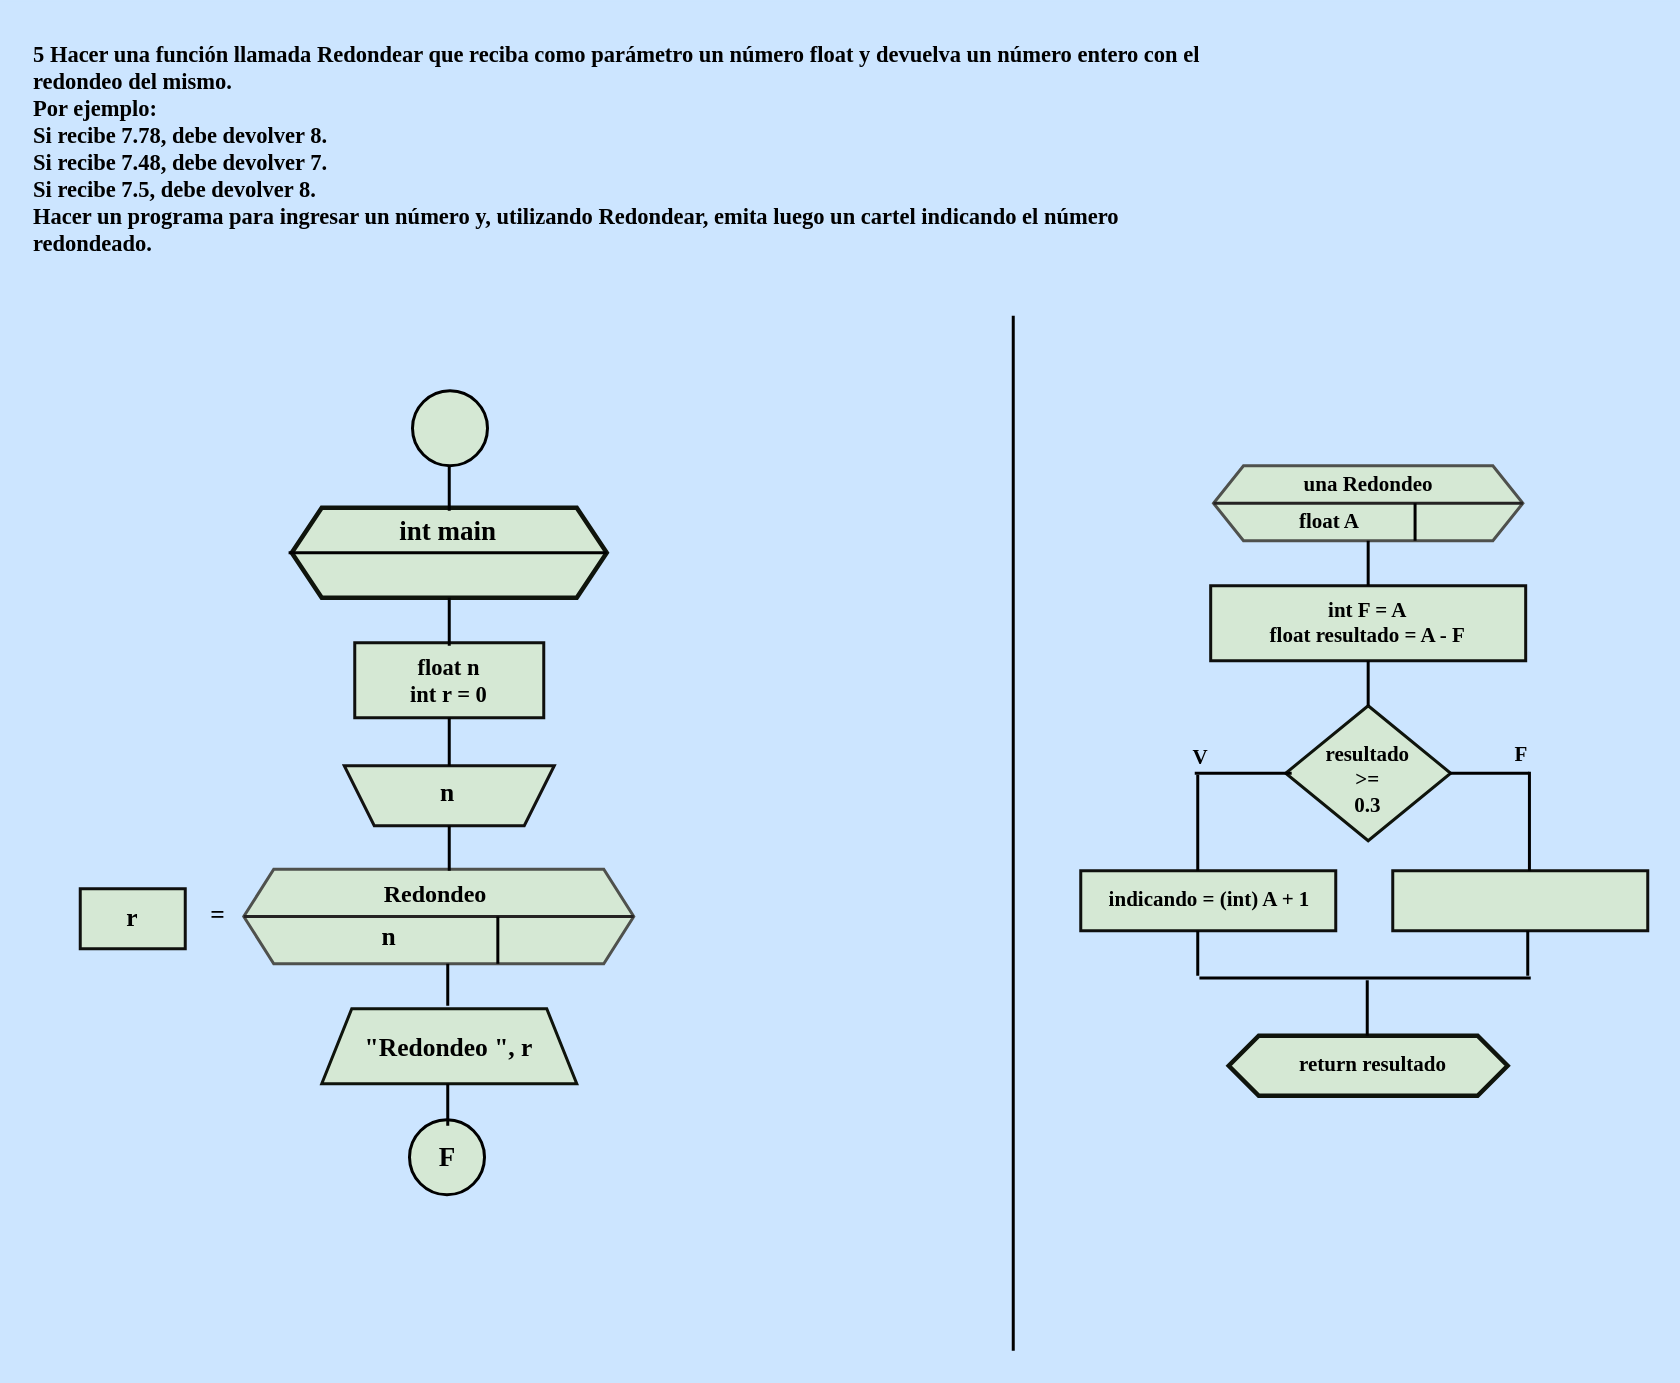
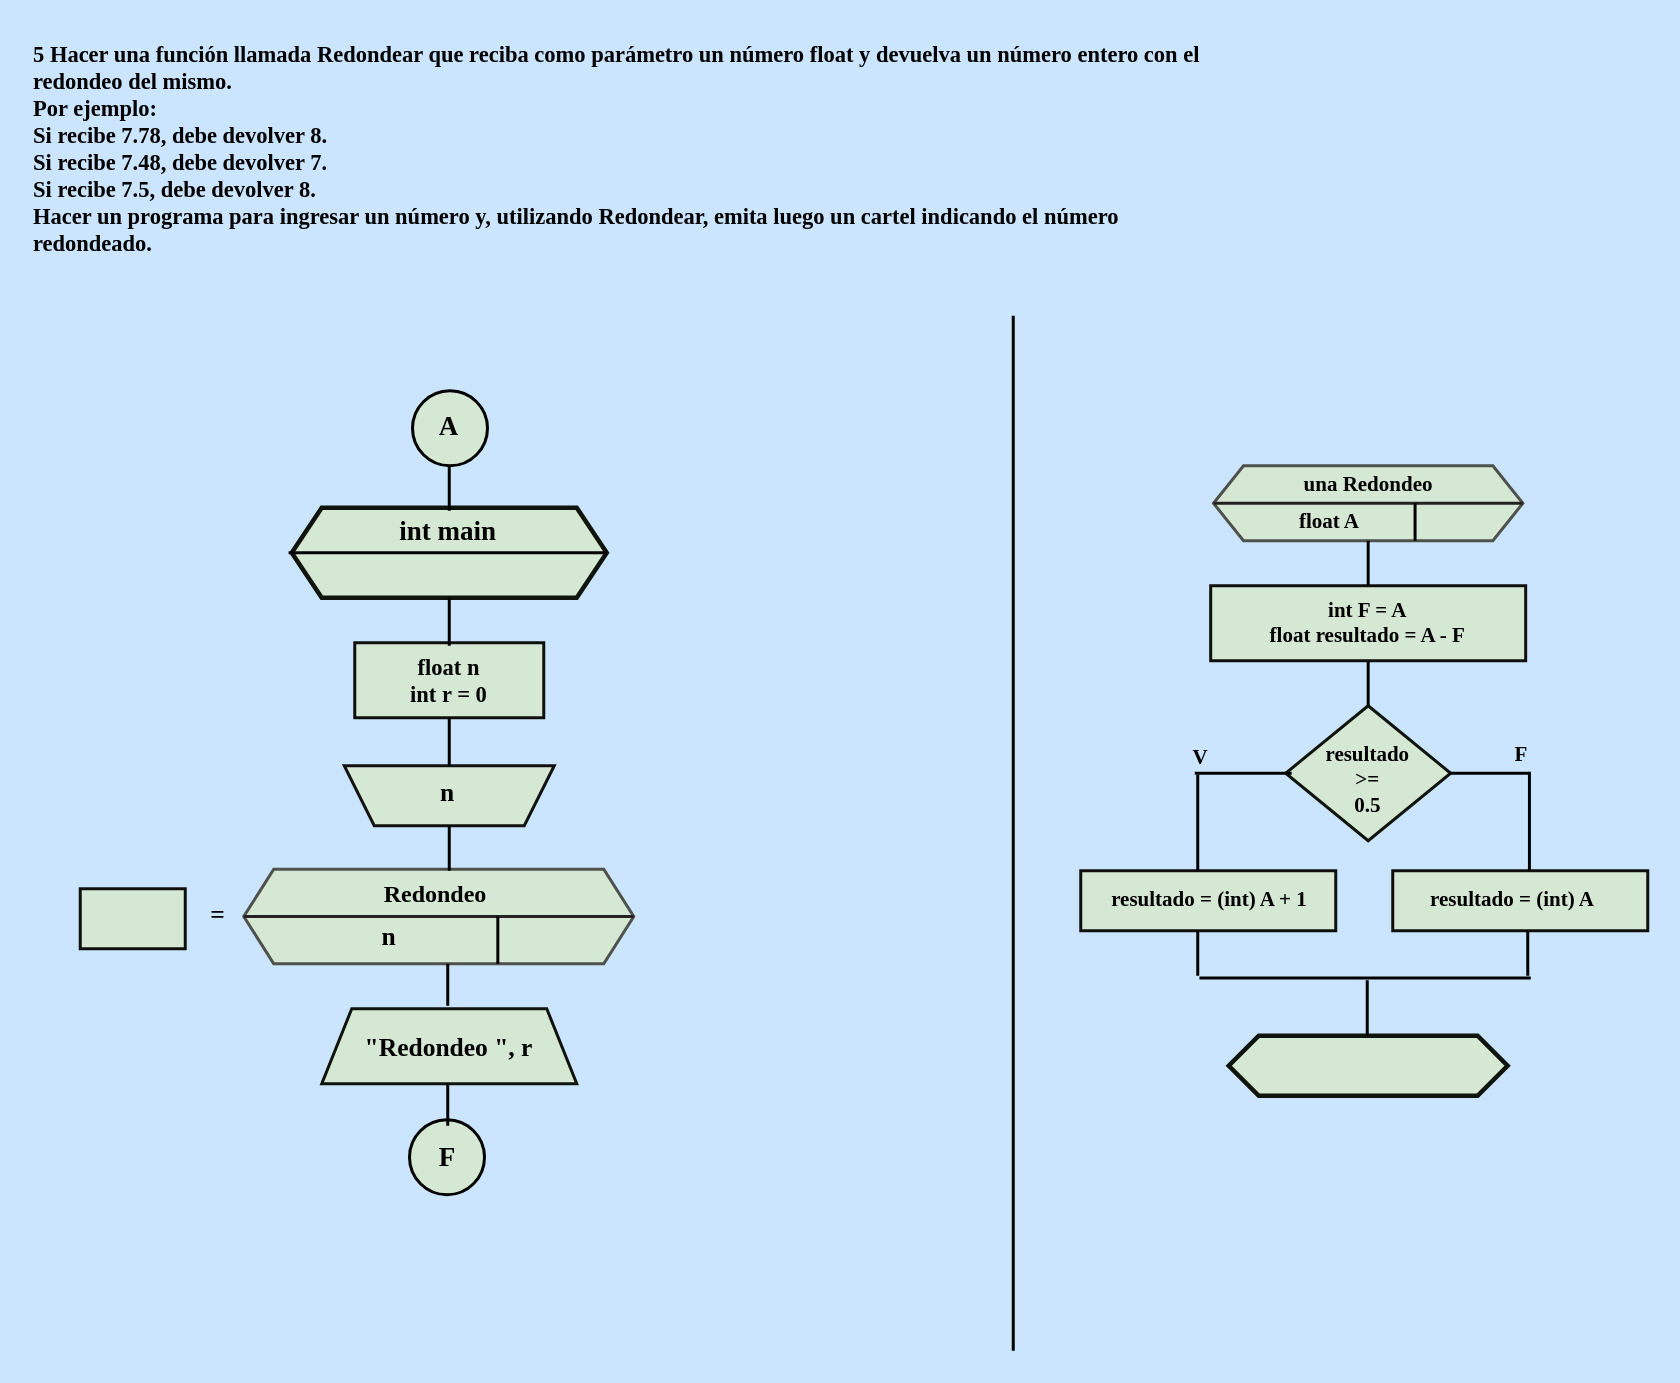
none -> (449, 427)
(1368, 781) -> (1368, 781)
(1210, 901) -> (1210, 901)
none -> (1513, 901)
(133, 919) -> none
(1373, 1066) -> none
